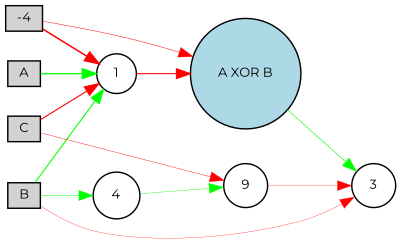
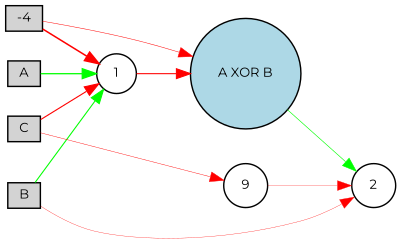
(374, 186) -> (374, 186)
(117, 196) -> none
